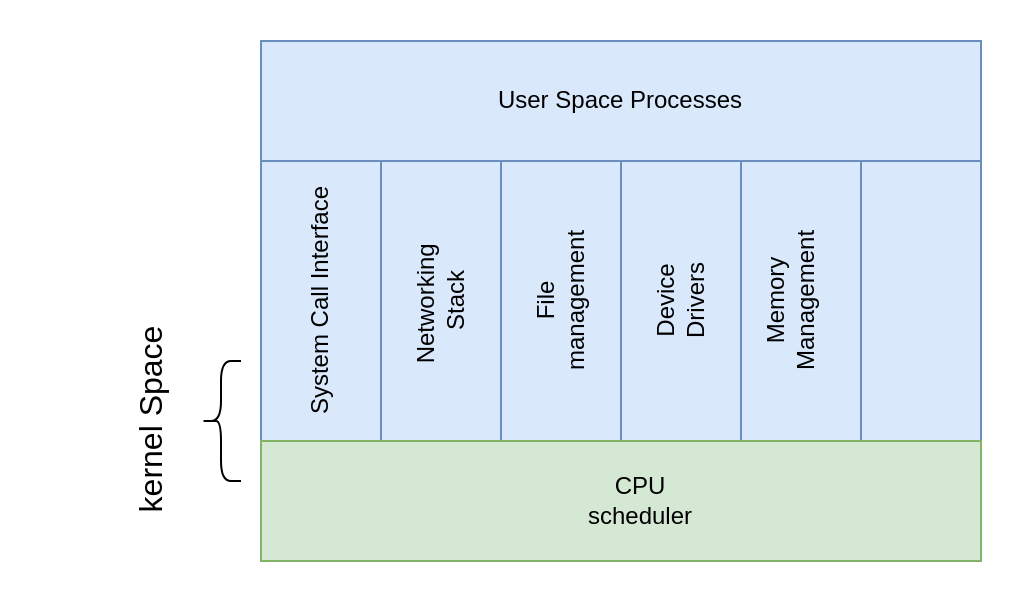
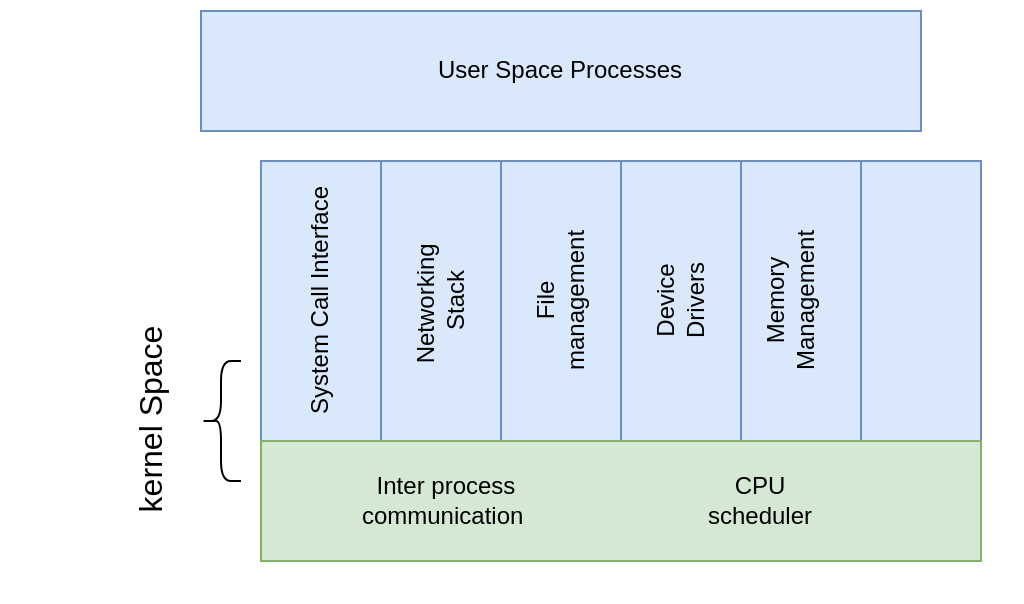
(621, 101) -> (561, 71)
none -> (447, 501)
(641, 501) -> (761, 501)
